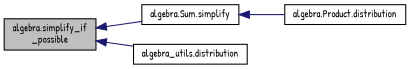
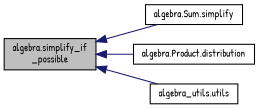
(267, 15) -> (120, 54)
(190, 54) -> (194, 94)
